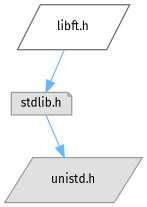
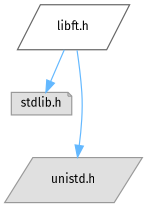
(53, 131) -> (82, 98)
